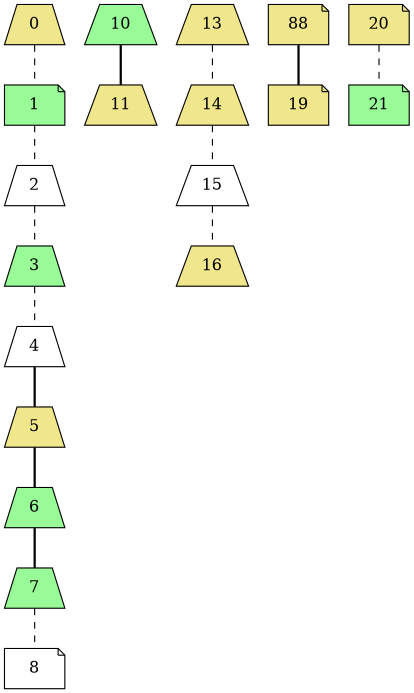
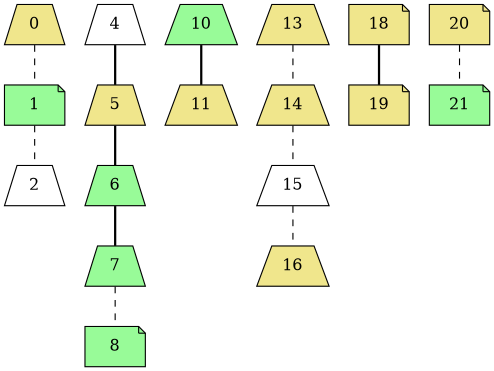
(299, 25) -> (379, 25)
(35, 266) -> none
(35, 669) -> (115, 347)
